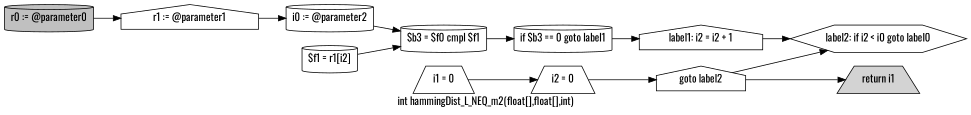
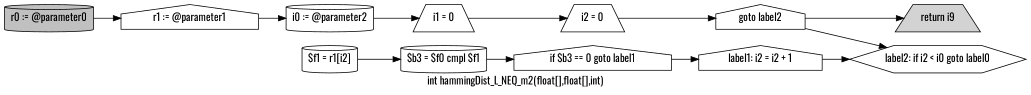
(383, 28) -> (393, 18)
(563, 39) -> (593, 59)
(878, 80) -> (938, 18)
